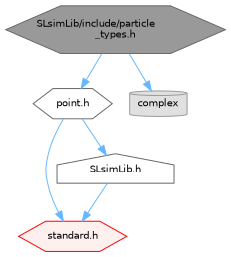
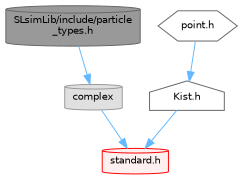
(116, 30) -> (73, 26)
(94, 67) -> none
(46, 165) -> (112, 125)
(116, 170) -> (187, 97)
(73, 236) -> (135, 161)
